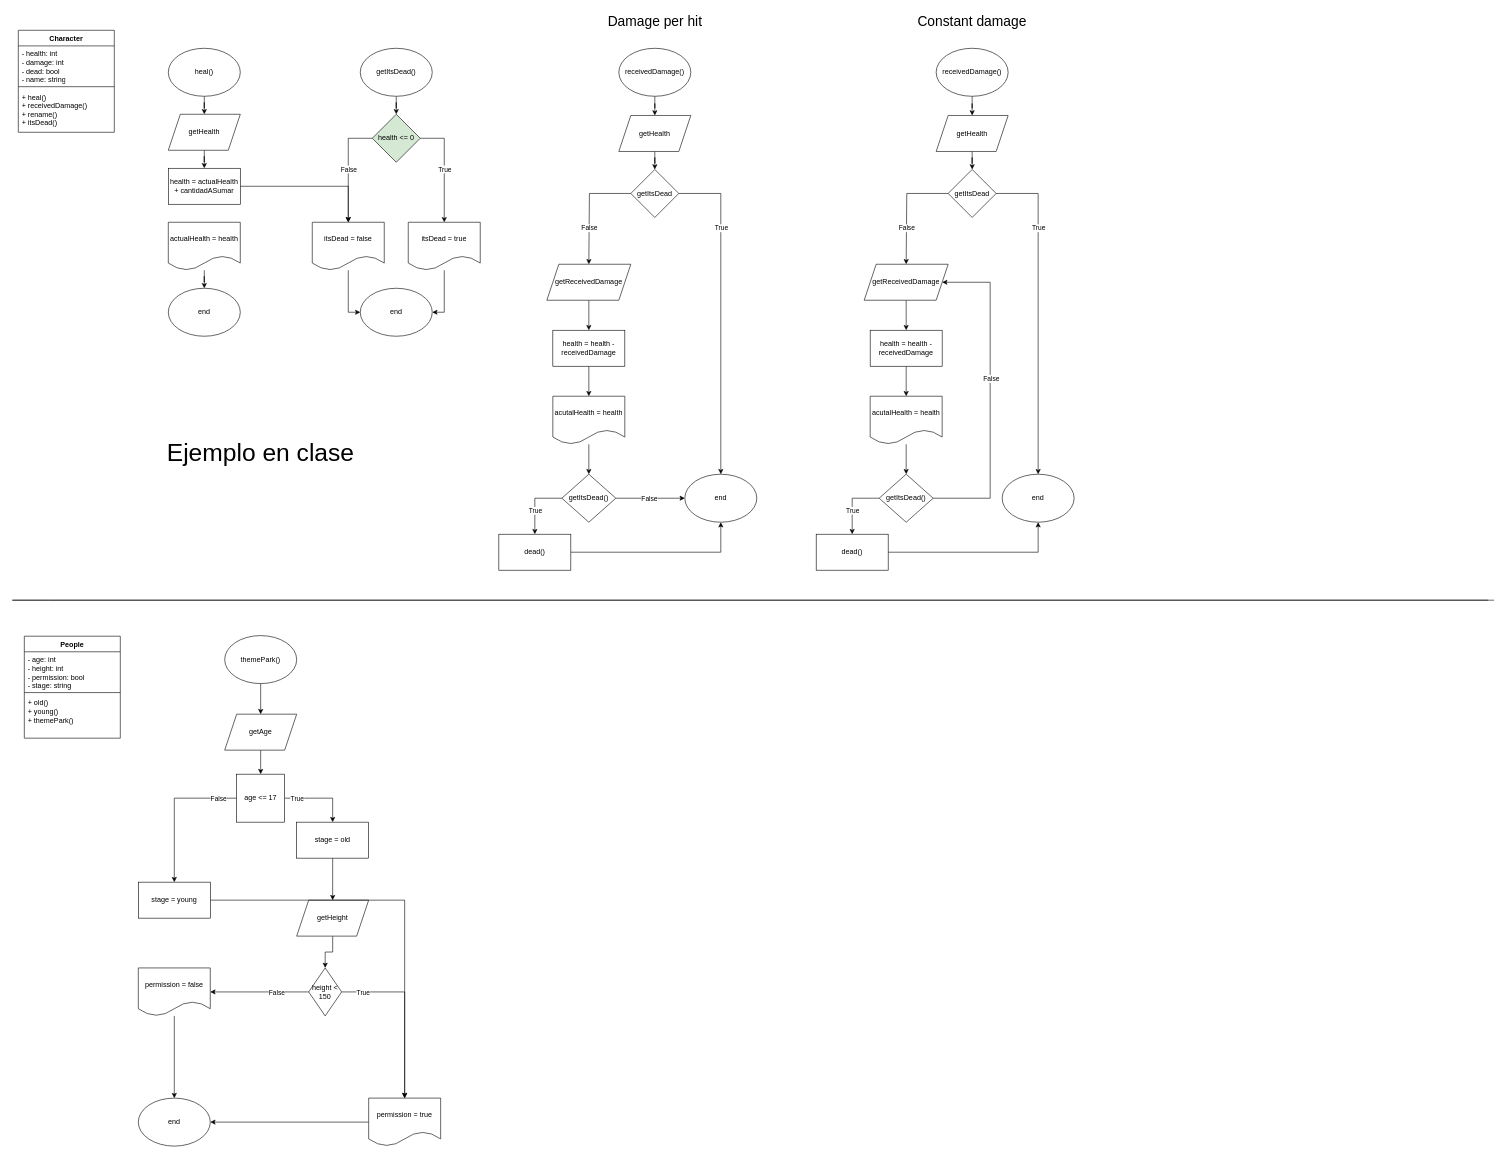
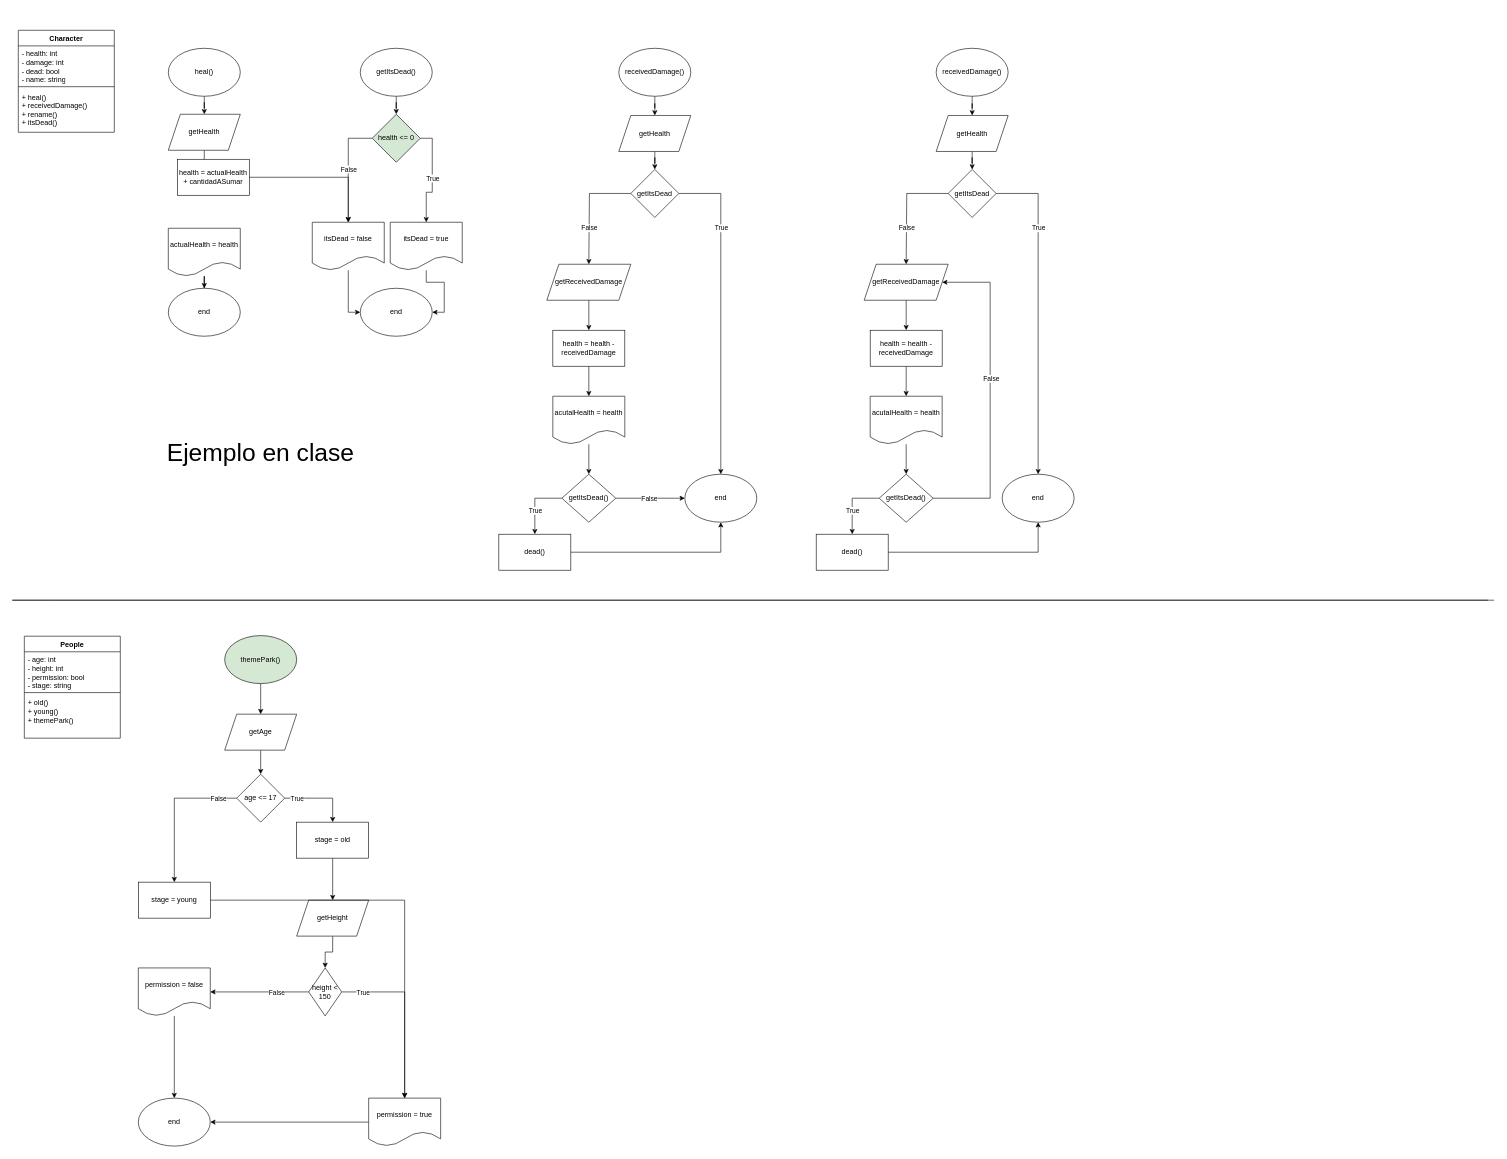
(655, 21) -> none
(972, 21) -> none
(204, 186) -> (213, 177)
(204, 246) -> (204, 252)
(444, 246) -> (426, 246)
(261, 660) -> (261, 660)
(261, 798) -> (261, 798)
